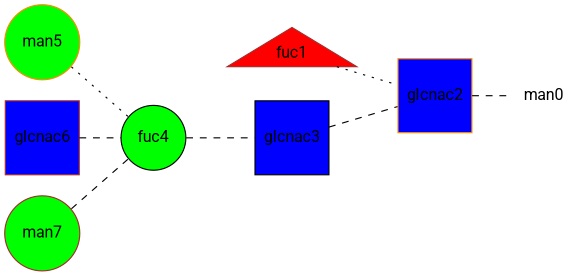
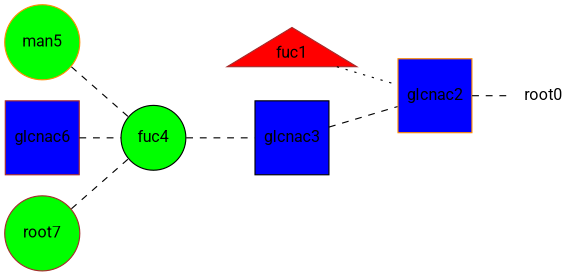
(100, 92) -> (100, 92)
(544, 96) -> (544, 96)
(42, 233) -> (42, 233)
